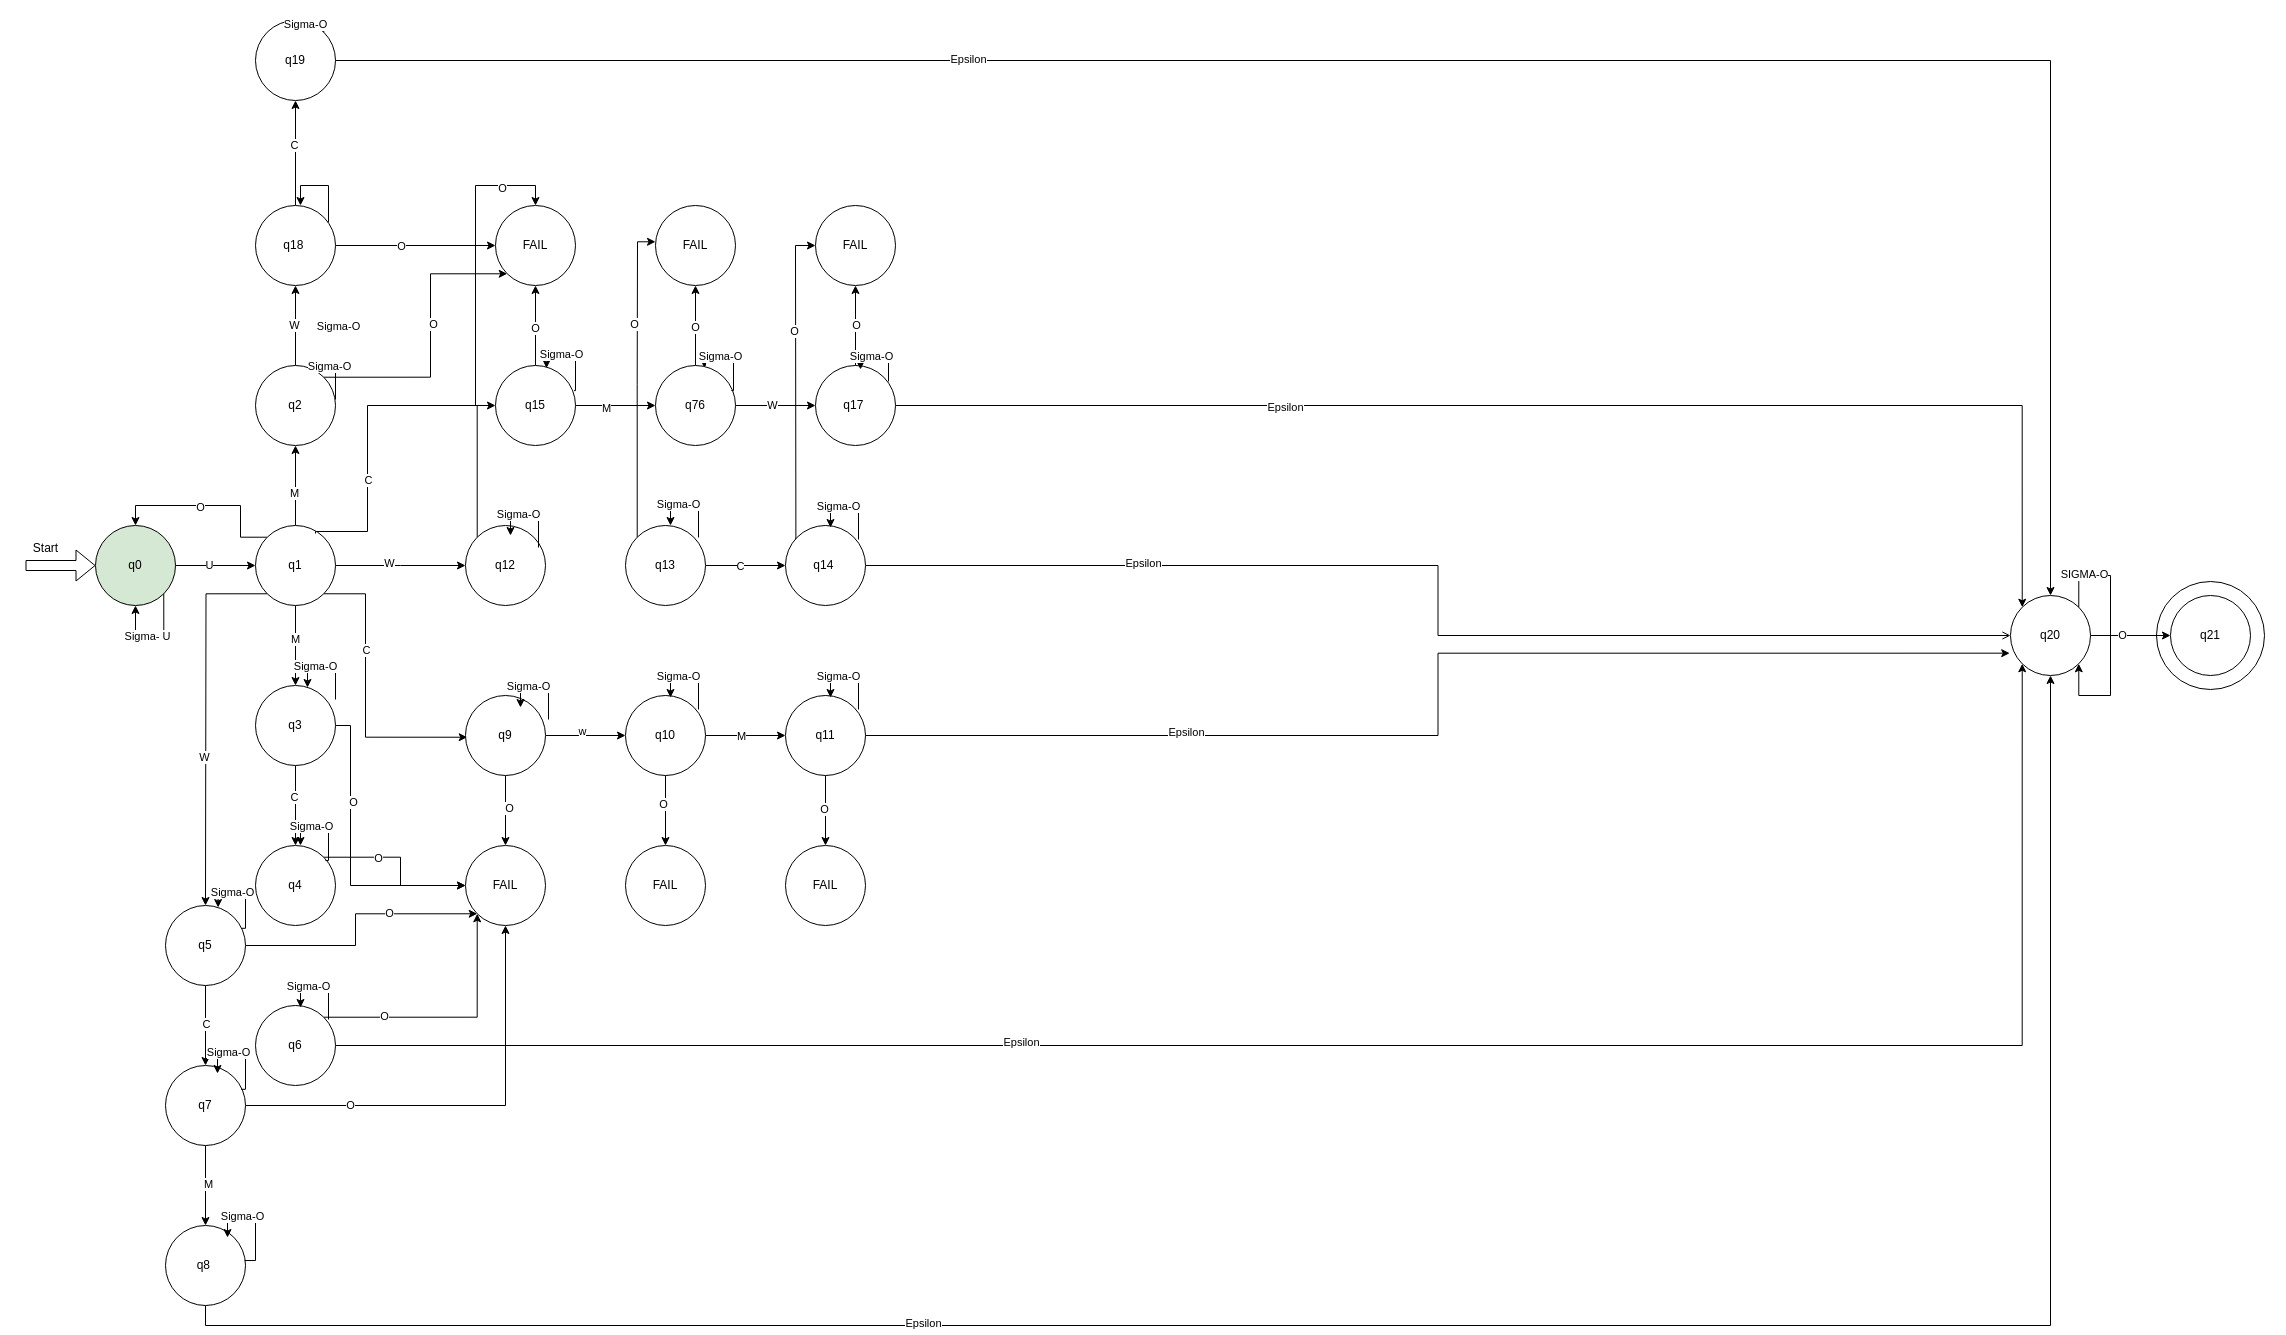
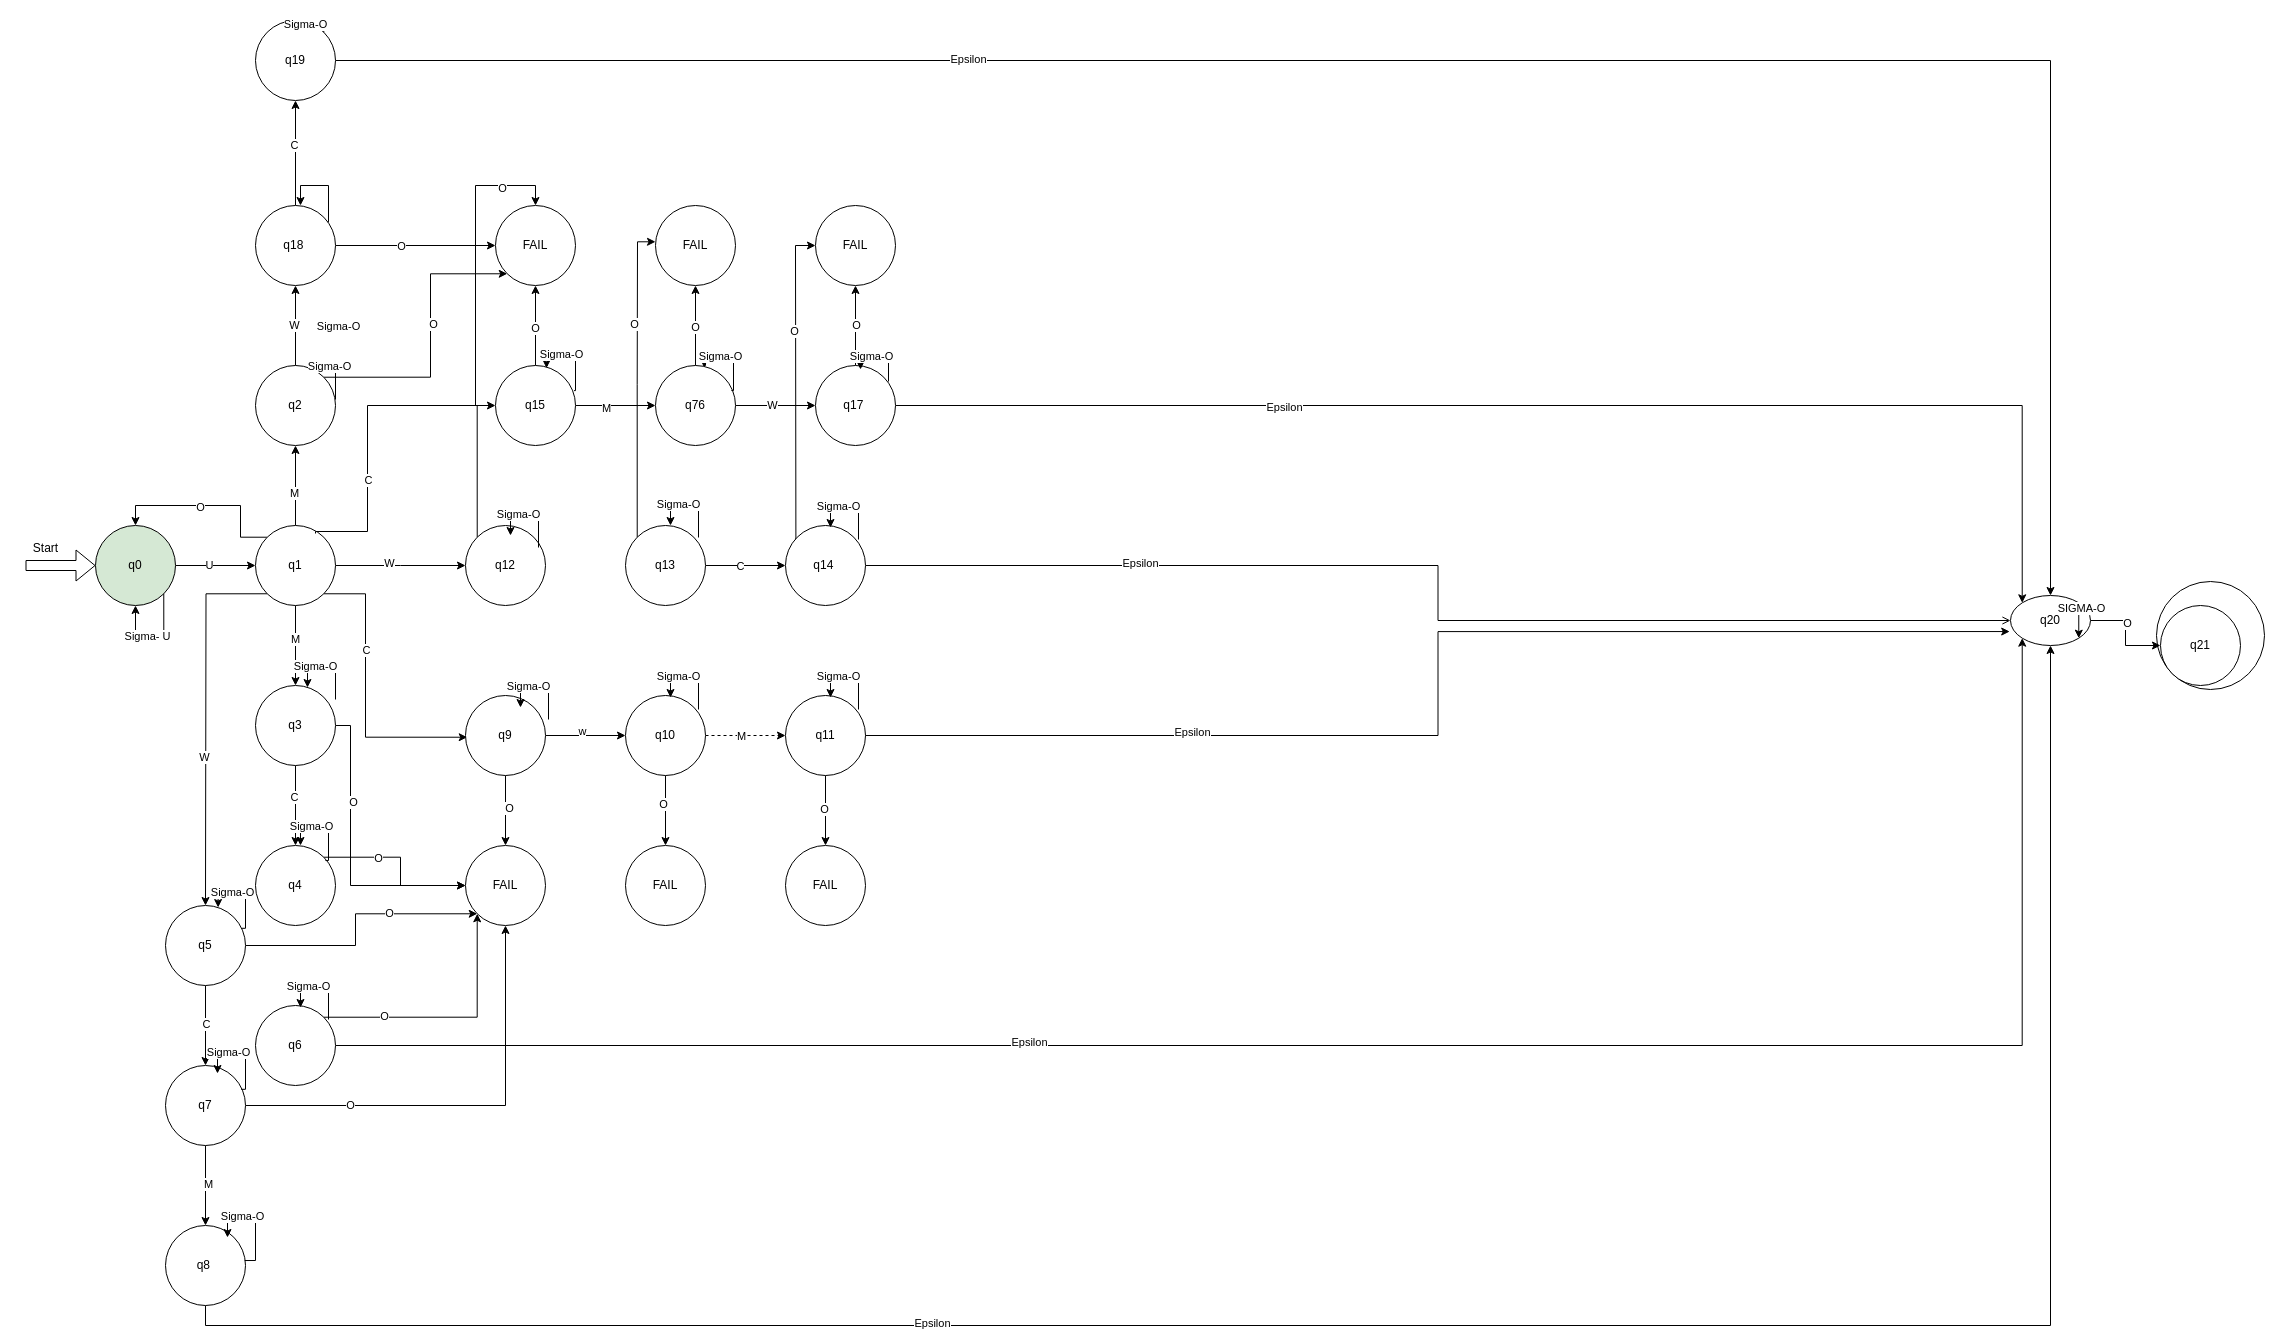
(2051, 636) -> (2051, 621)
(2211, 636) -> (2201, 646)
(744, 736) -> (744, 736)
